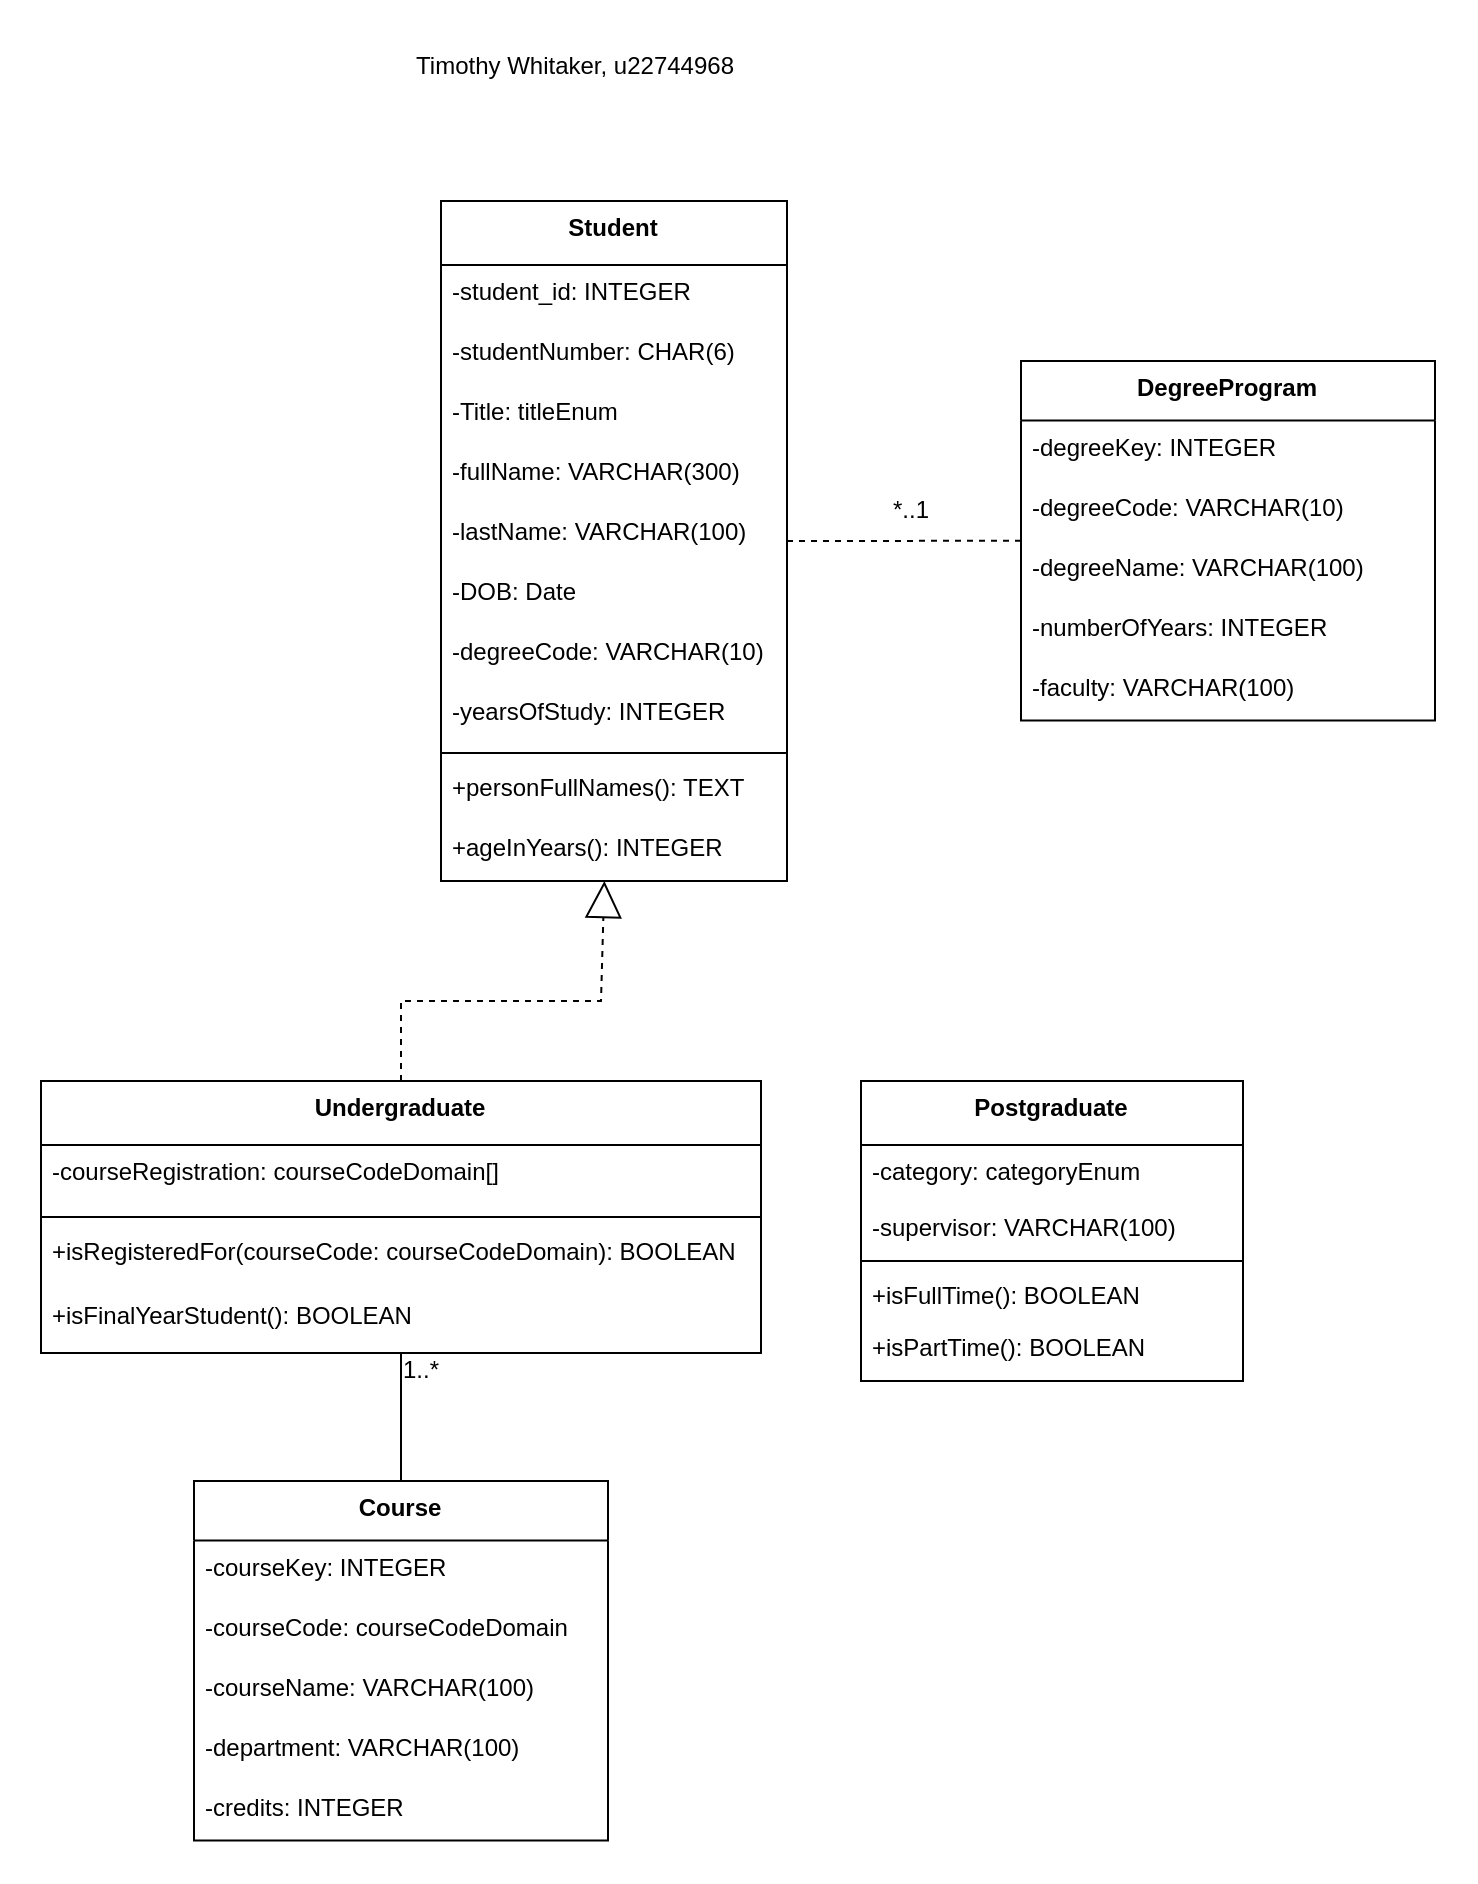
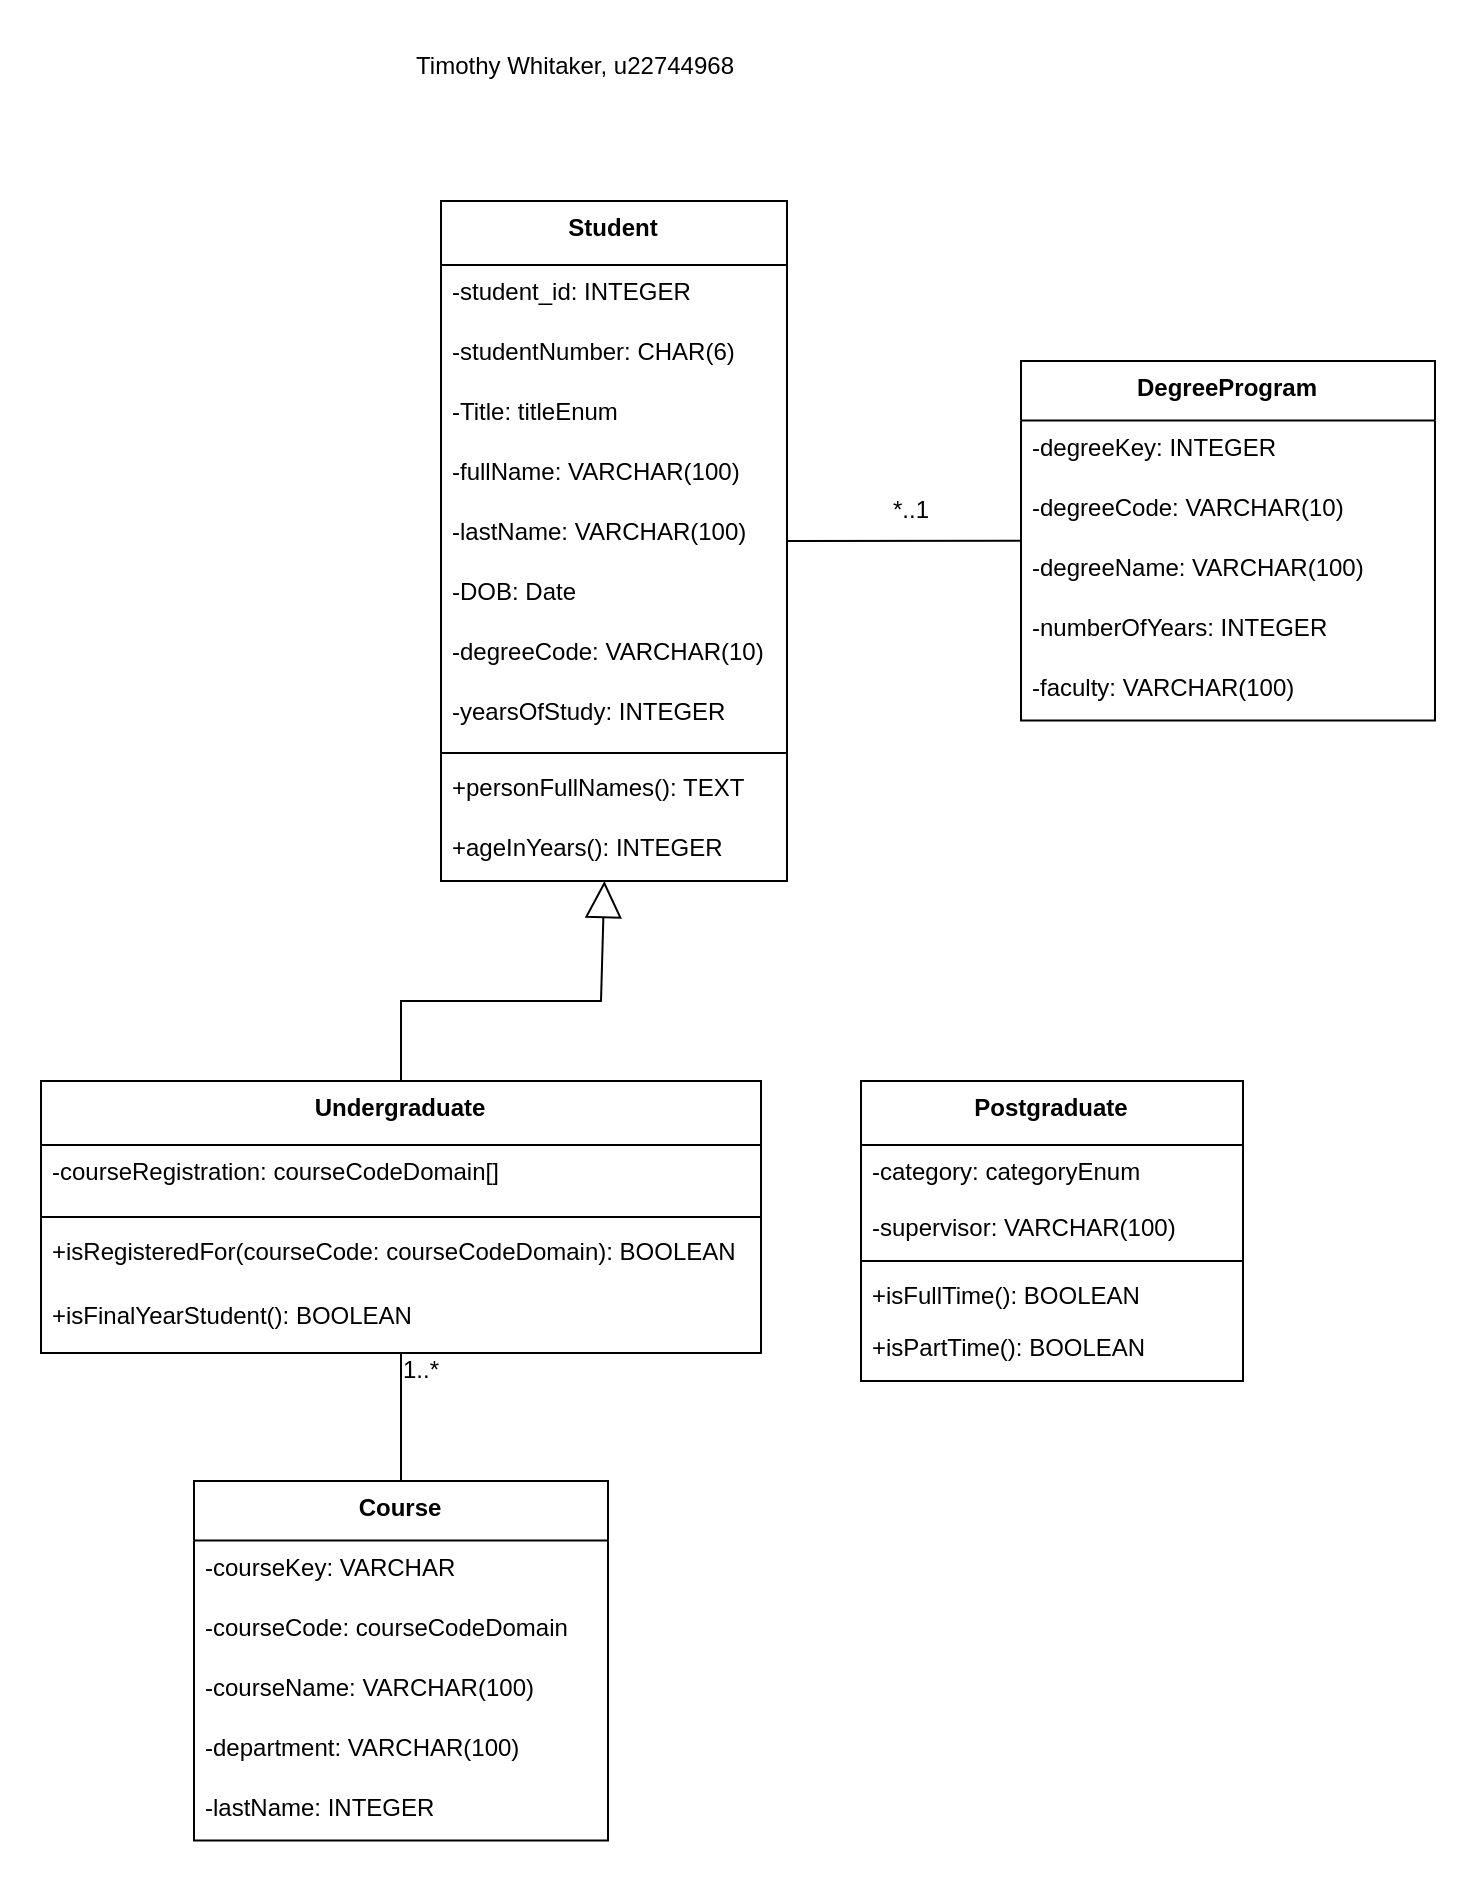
(594, 472) -> (594, 472)
(903, 541) -> (903, 541)
(505, 1001) -> (505, 1001)
(326, 1568) -> (326, 1568)
(310, 1808) -> (317, 1808)
